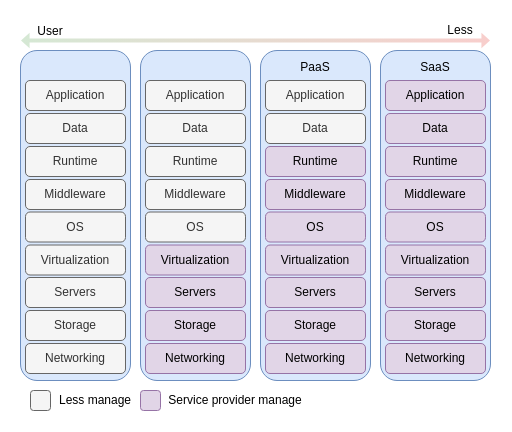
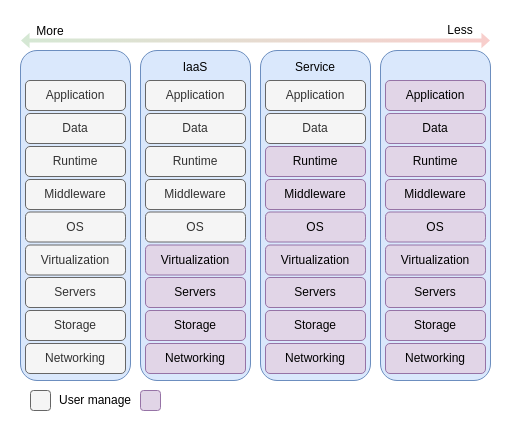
(51, 32) -> (51, 32)
none -> (196, 68)
(316, 68) -> (316, 68)
(436, 68) -> none
(96, 401) -> (96, 401)
(236, 401) -> none
